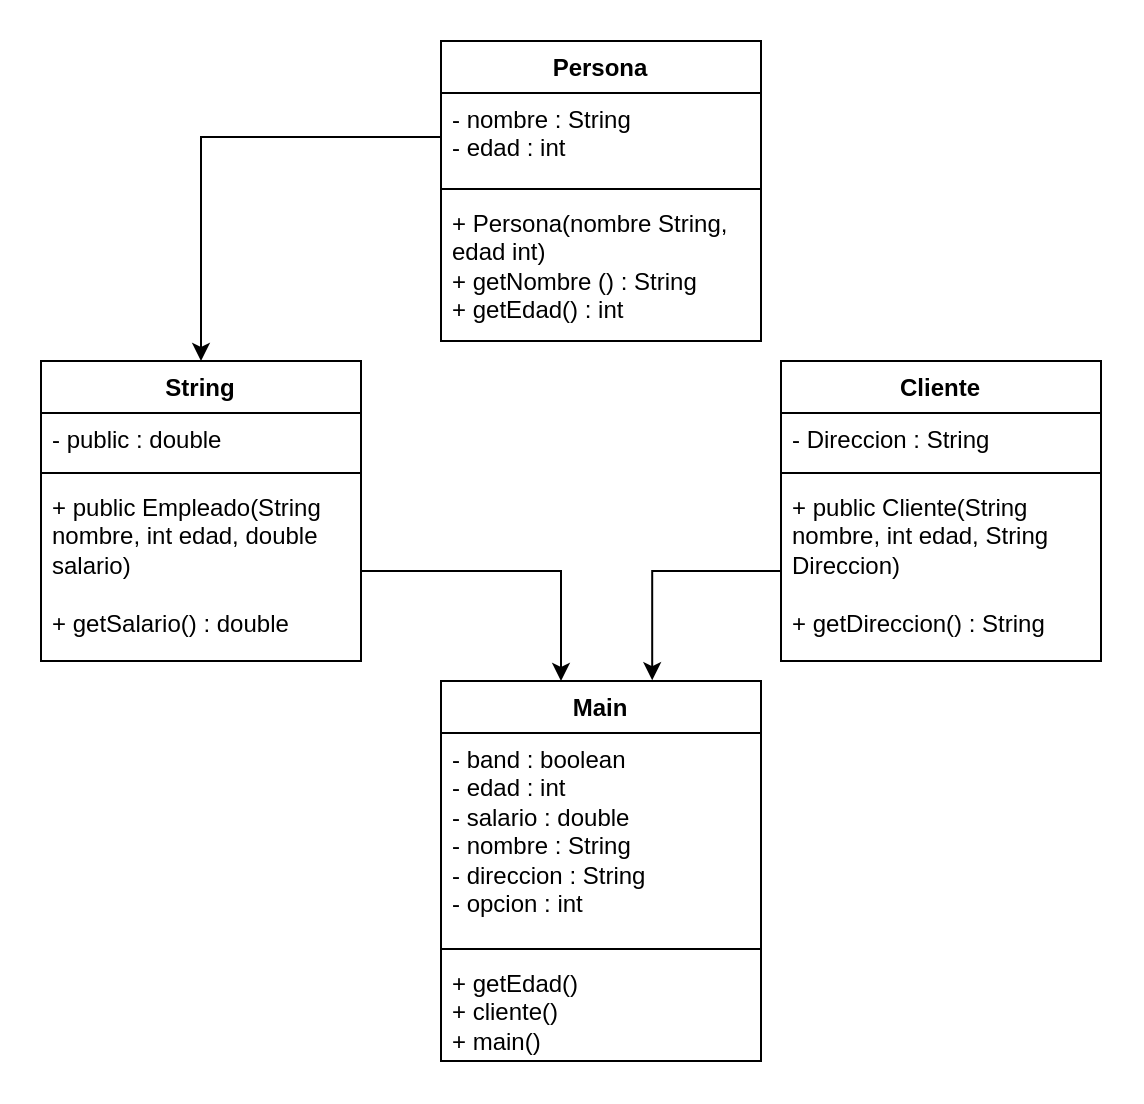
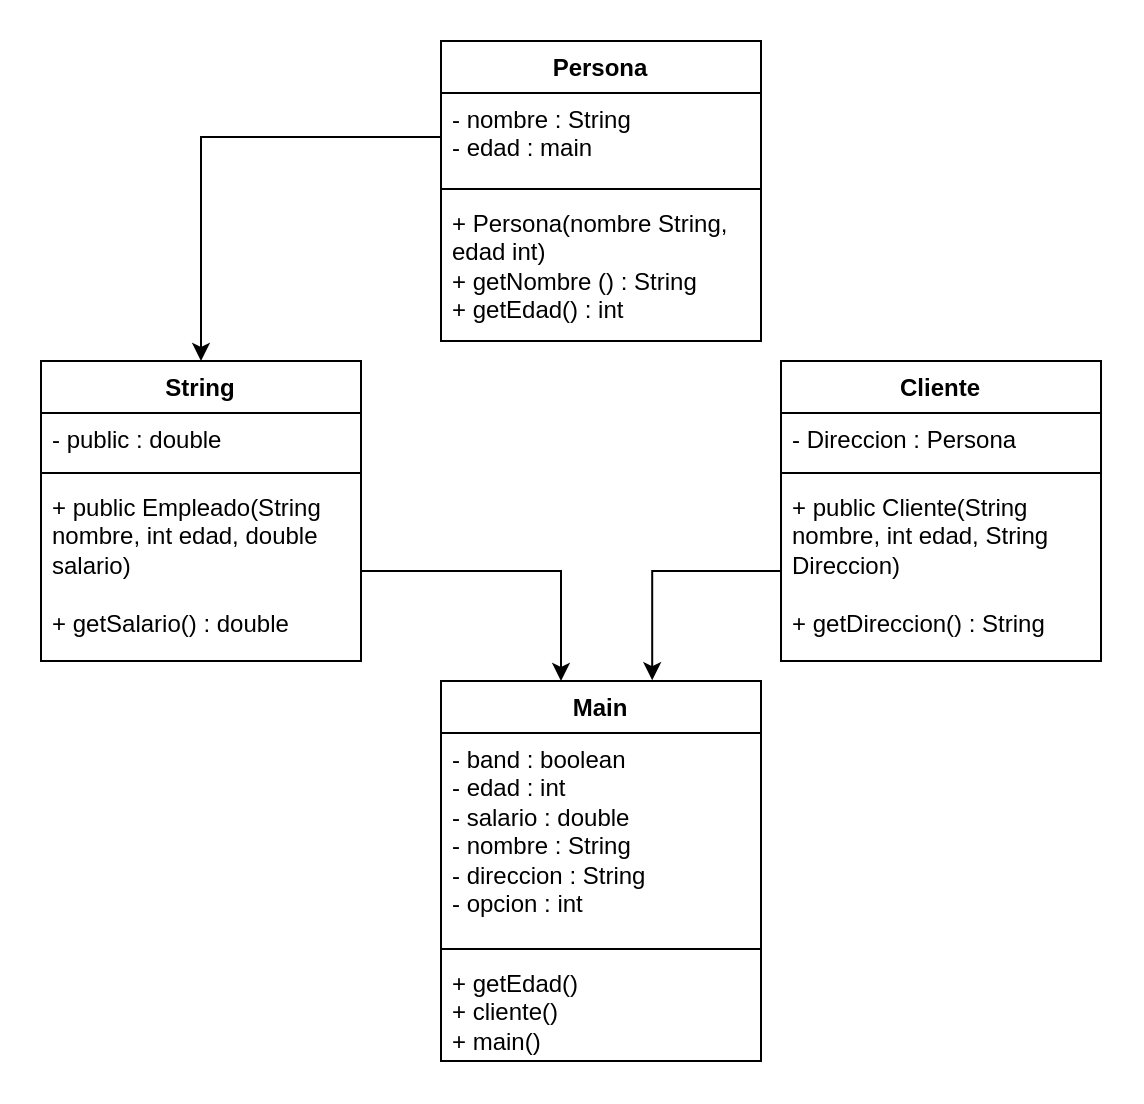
(552, 136) -> (552, 136)
(906, 441) -> (915, 441)
